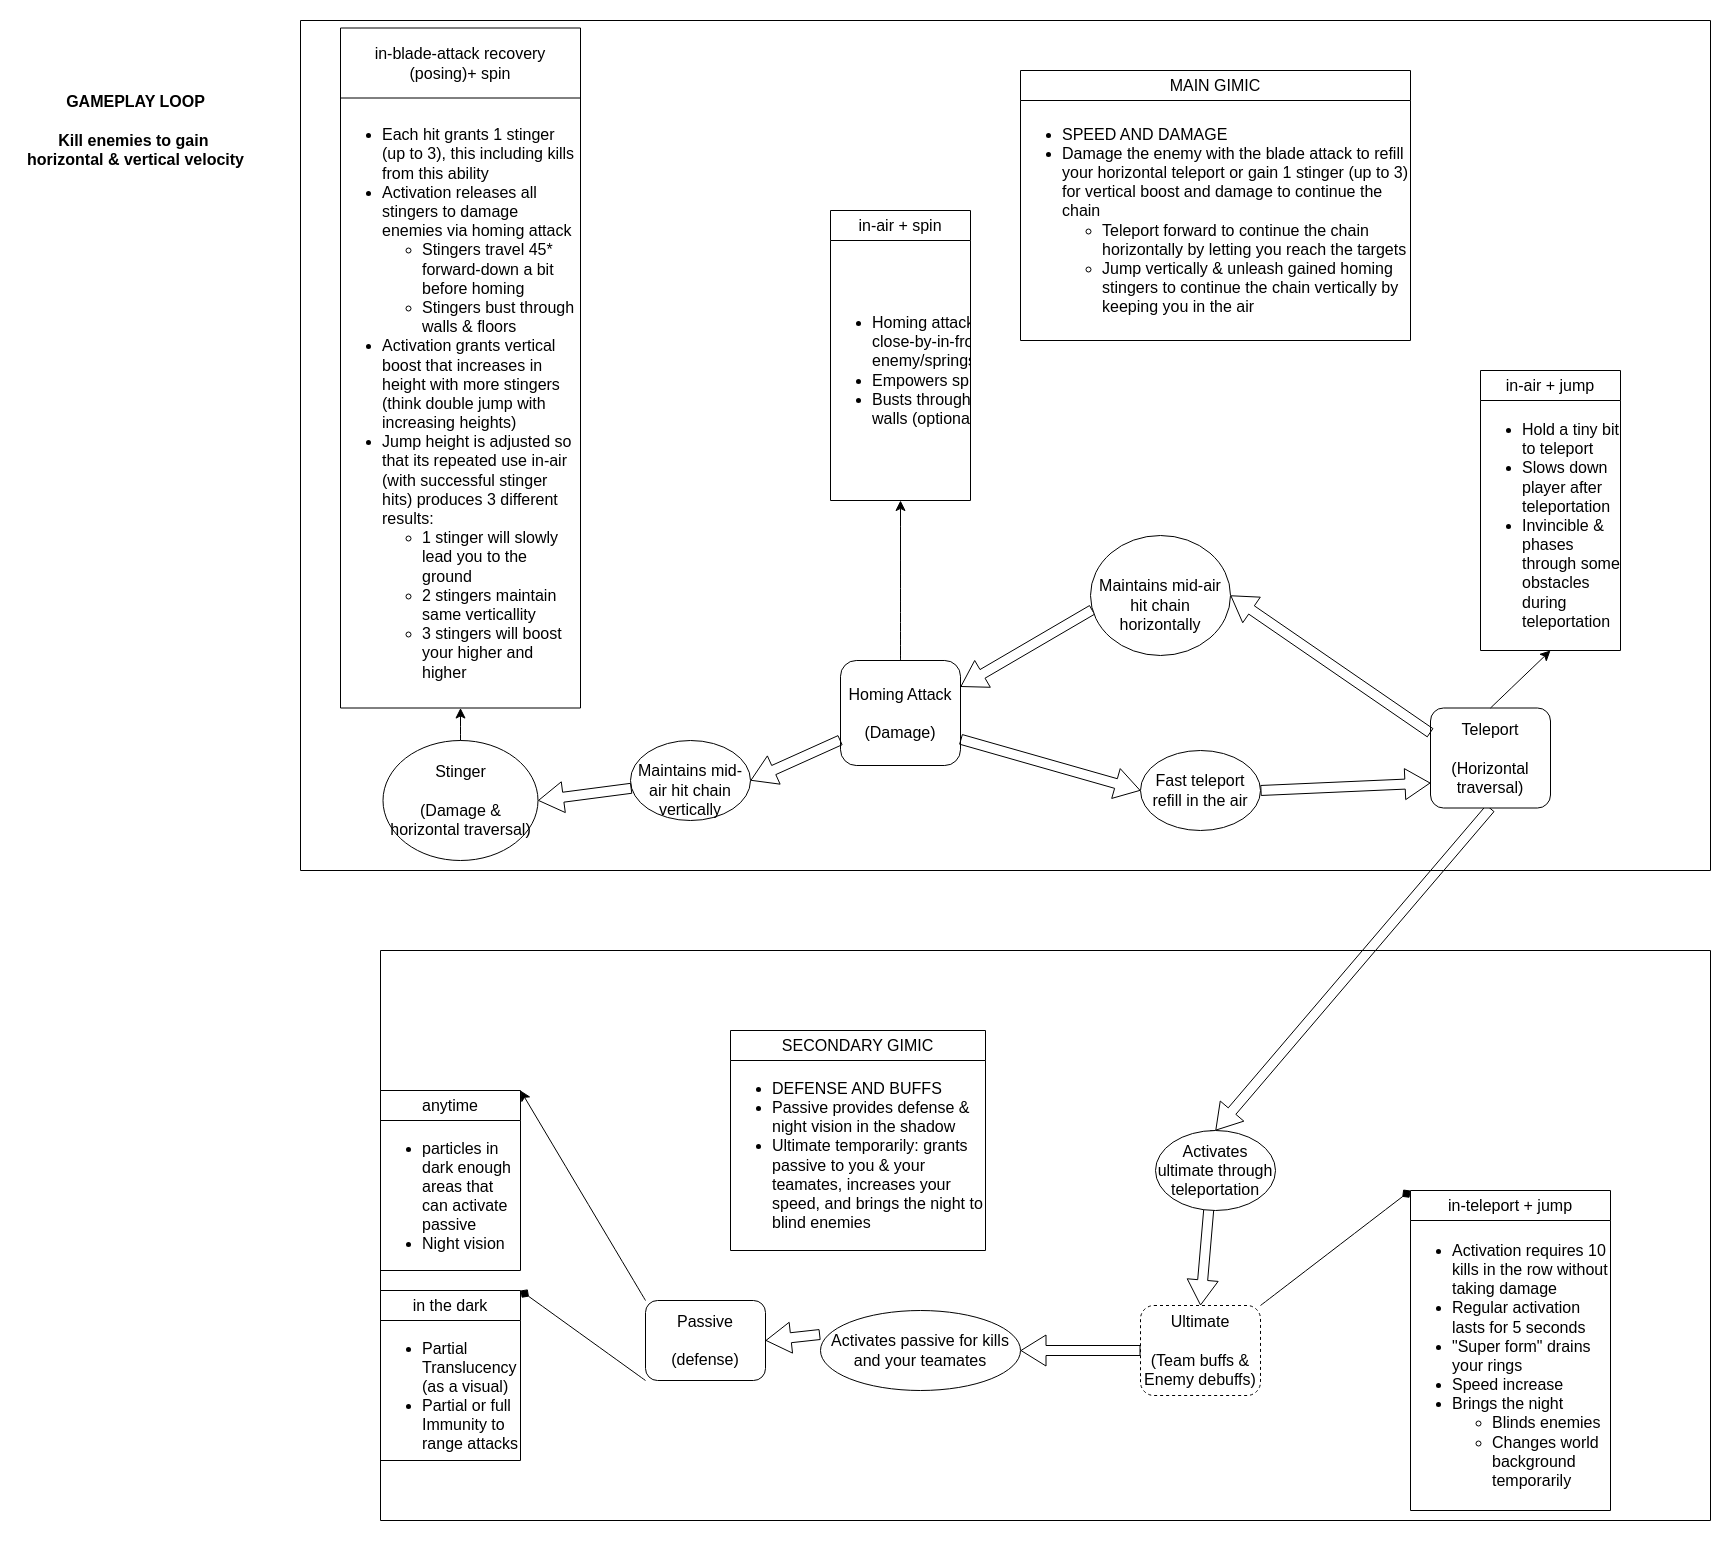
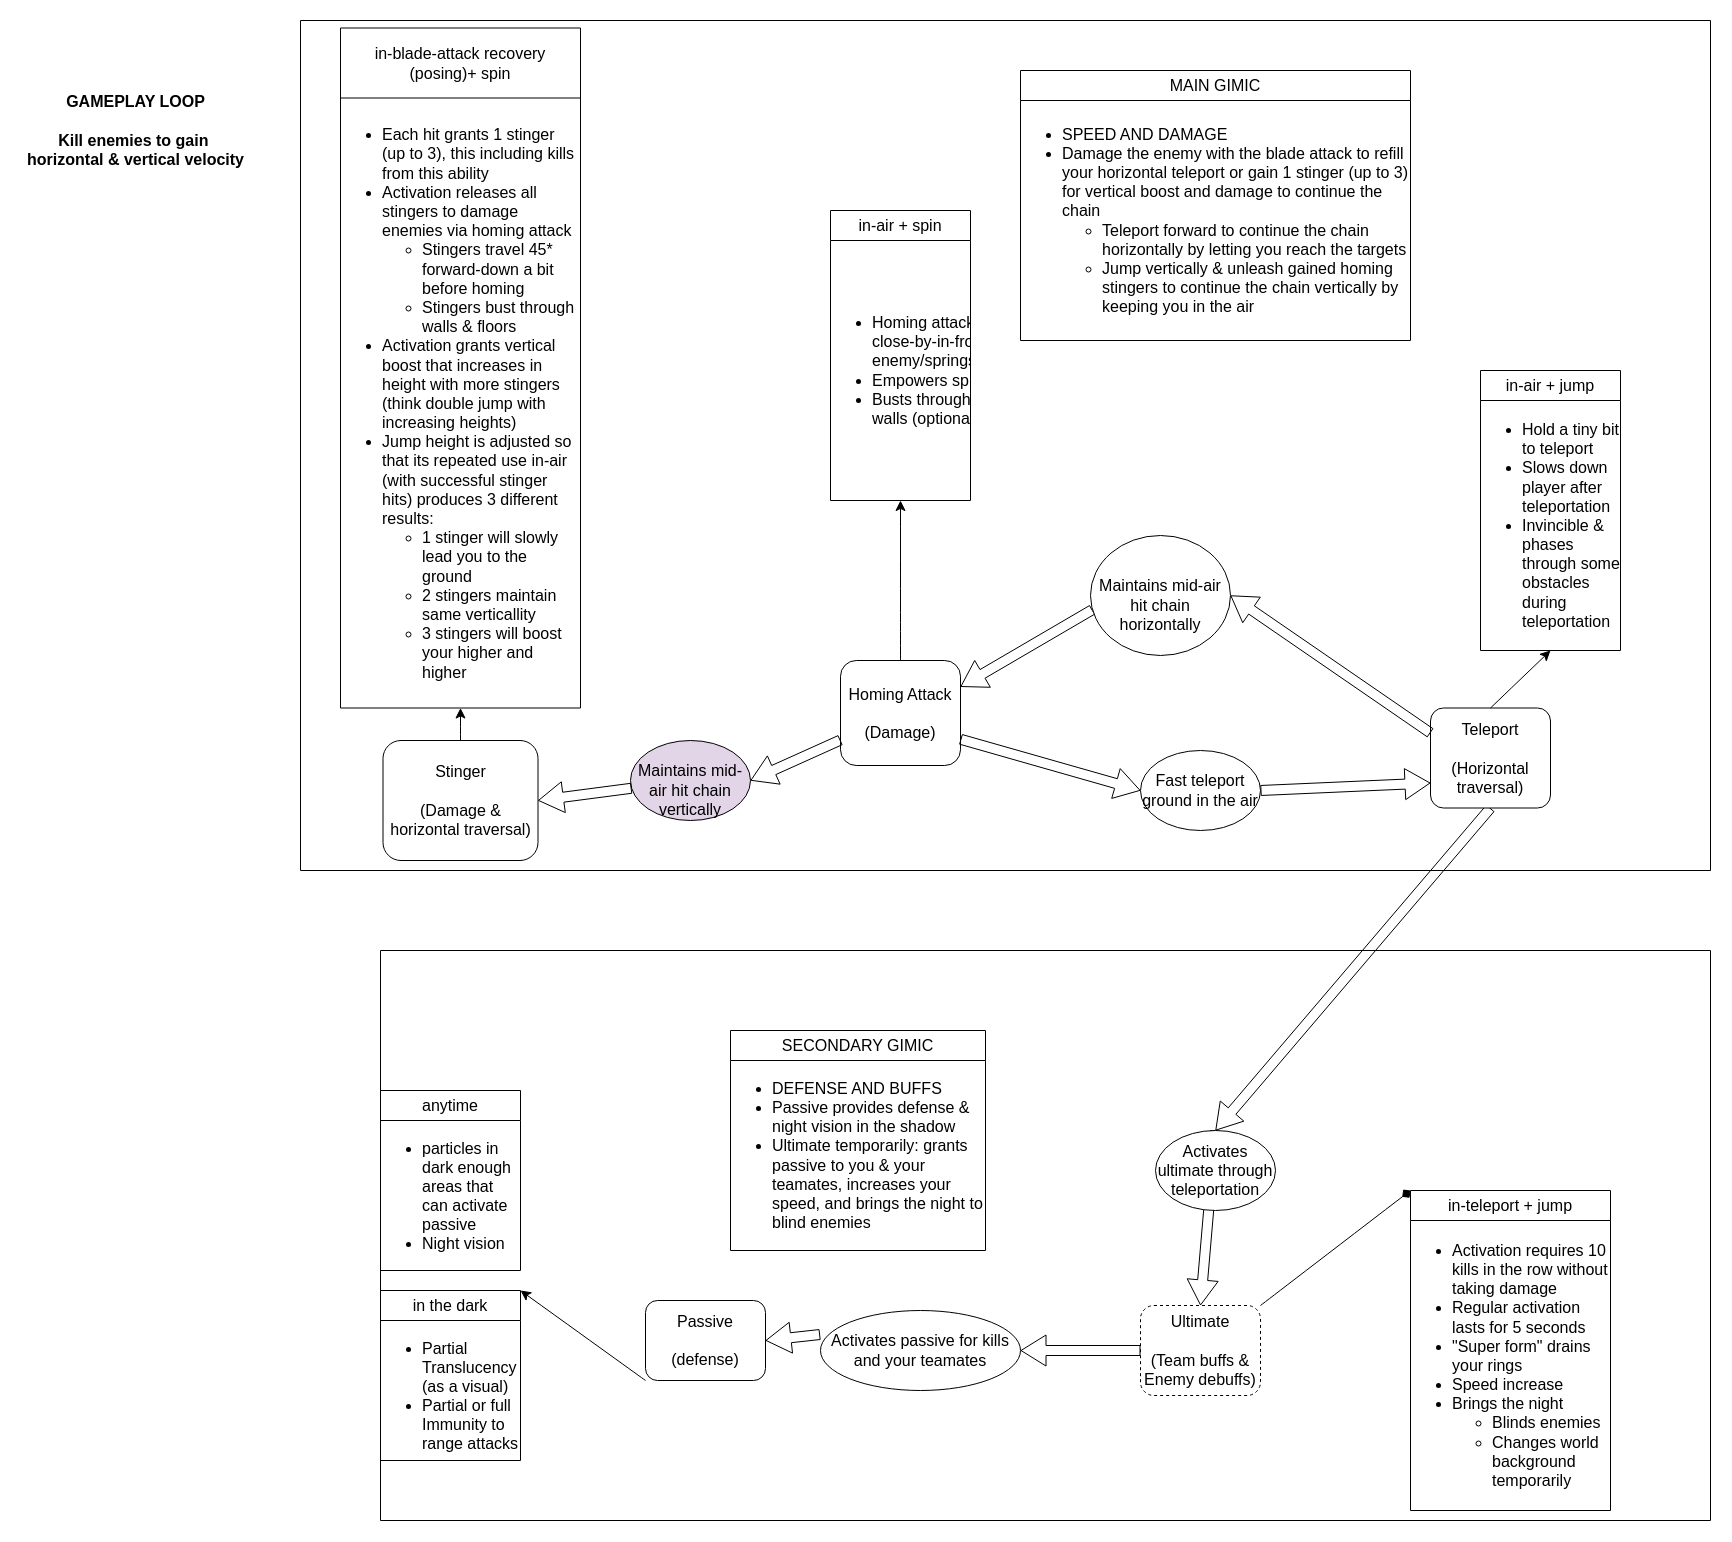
(691, 781) -> (691, 781)
(1201, 791) -> (1201, 791)
(461, 801) -> (461, 801)
(585, 1198) -> none
(529, 1297) -> (529, 1296)
